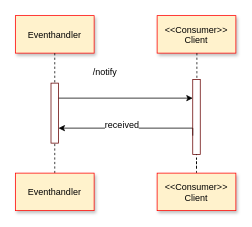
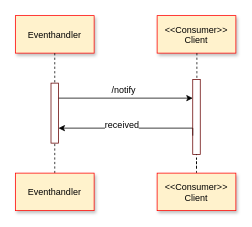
(105, 72) -> (123, 90)
